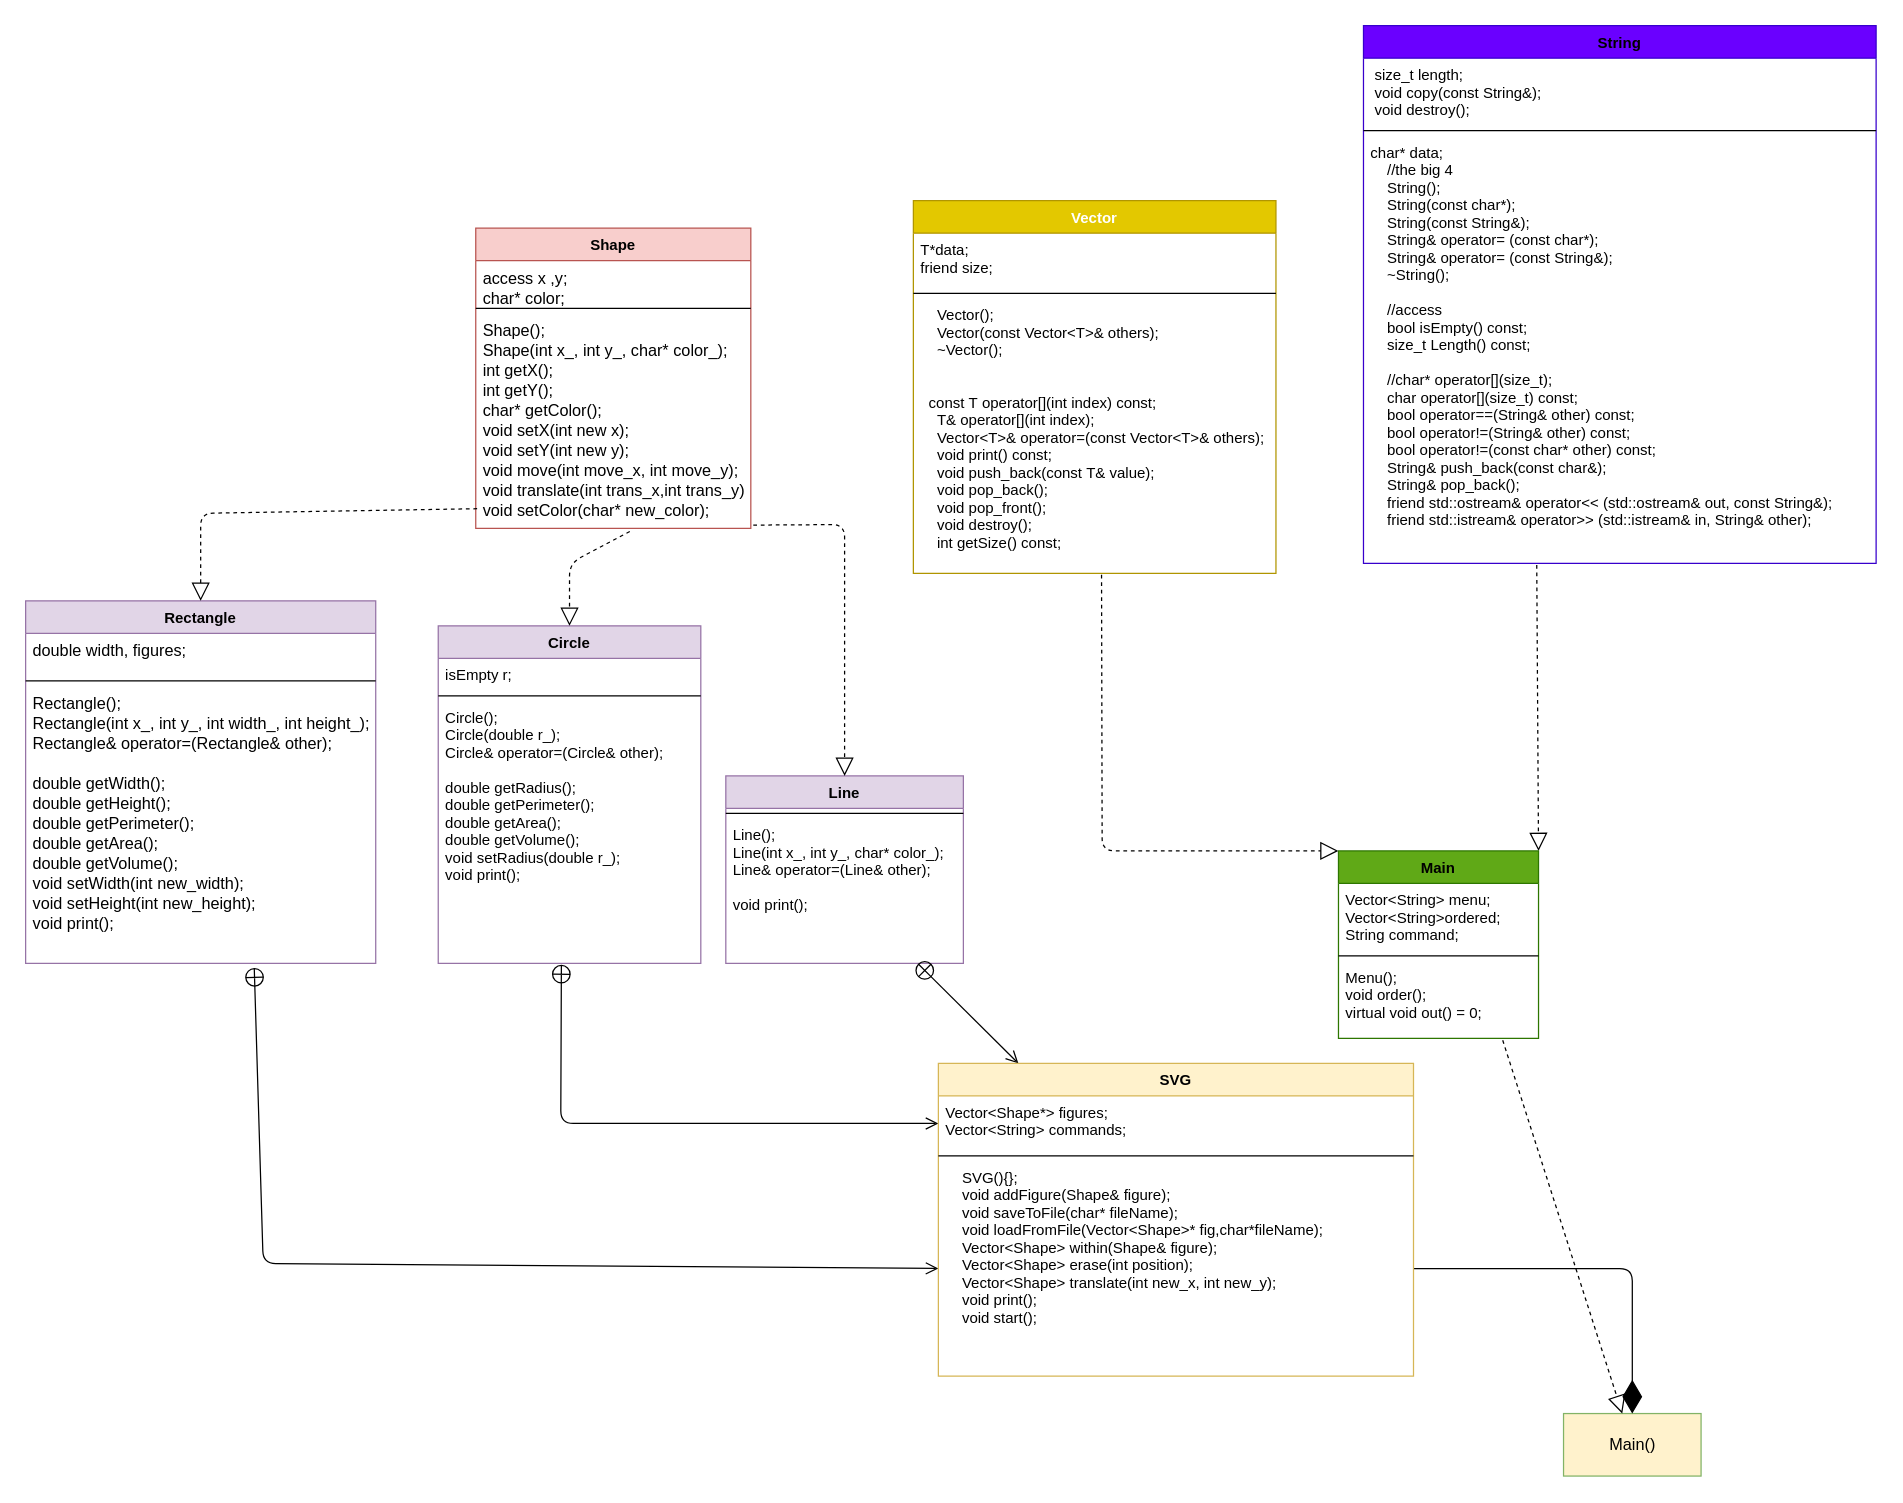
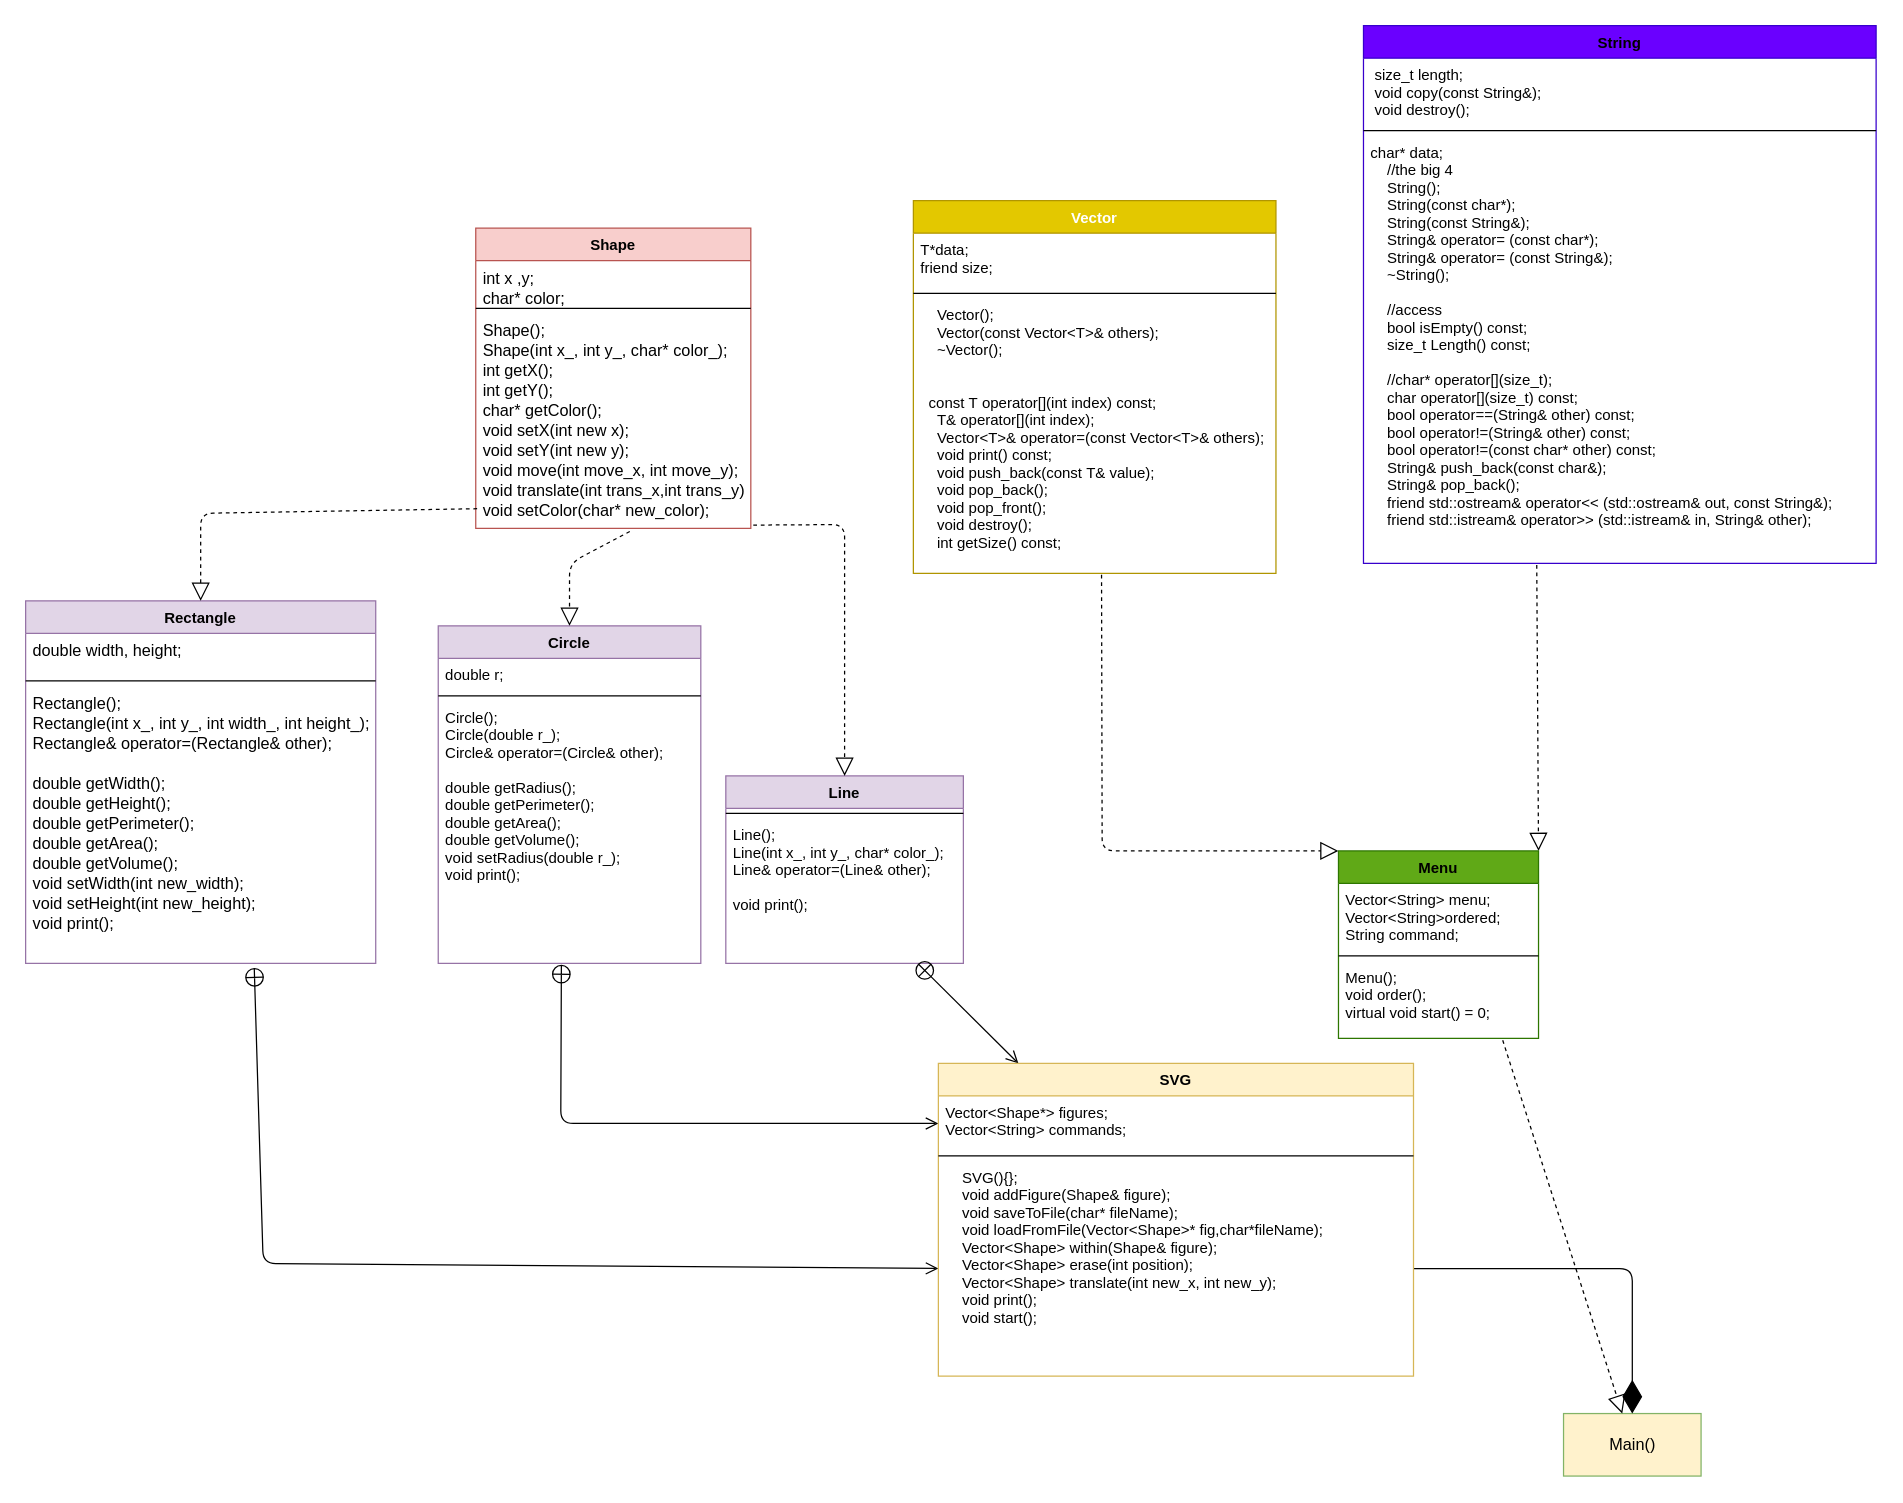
(529, 278) -> (513, 278)
(118, 651) -> (113, 651)
(481, 675) -> (477, 675)
(1438, 868) -> (1438, 868)
(1372, 978) -> (1372, 978)
